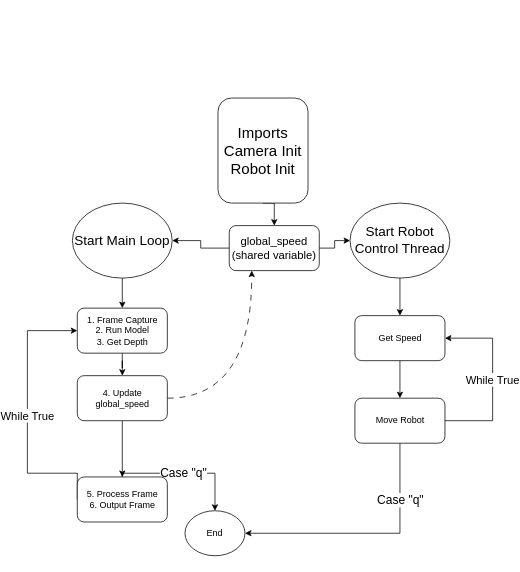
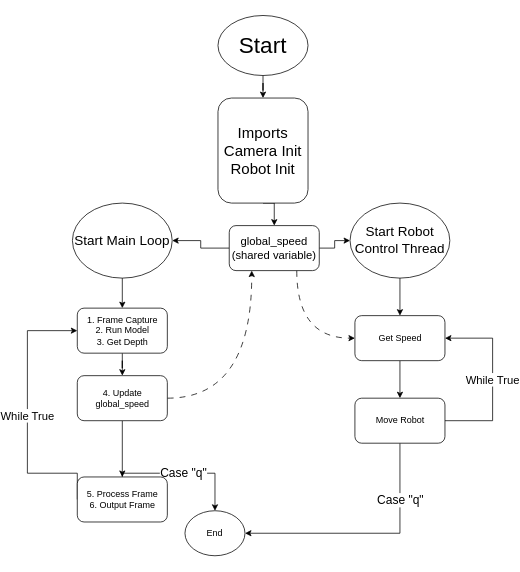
none -> (263, 45)
none -> (263, 89)
none -> (308, 317)
